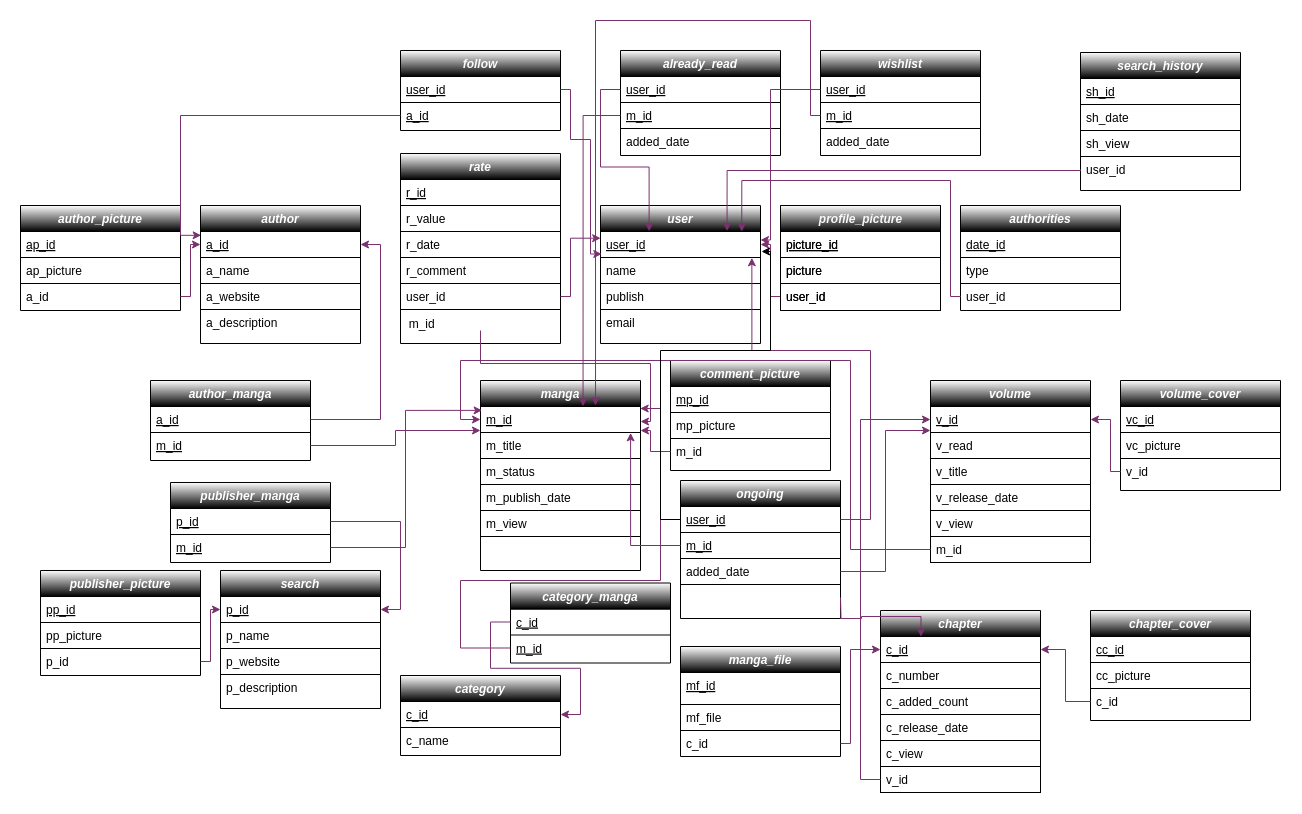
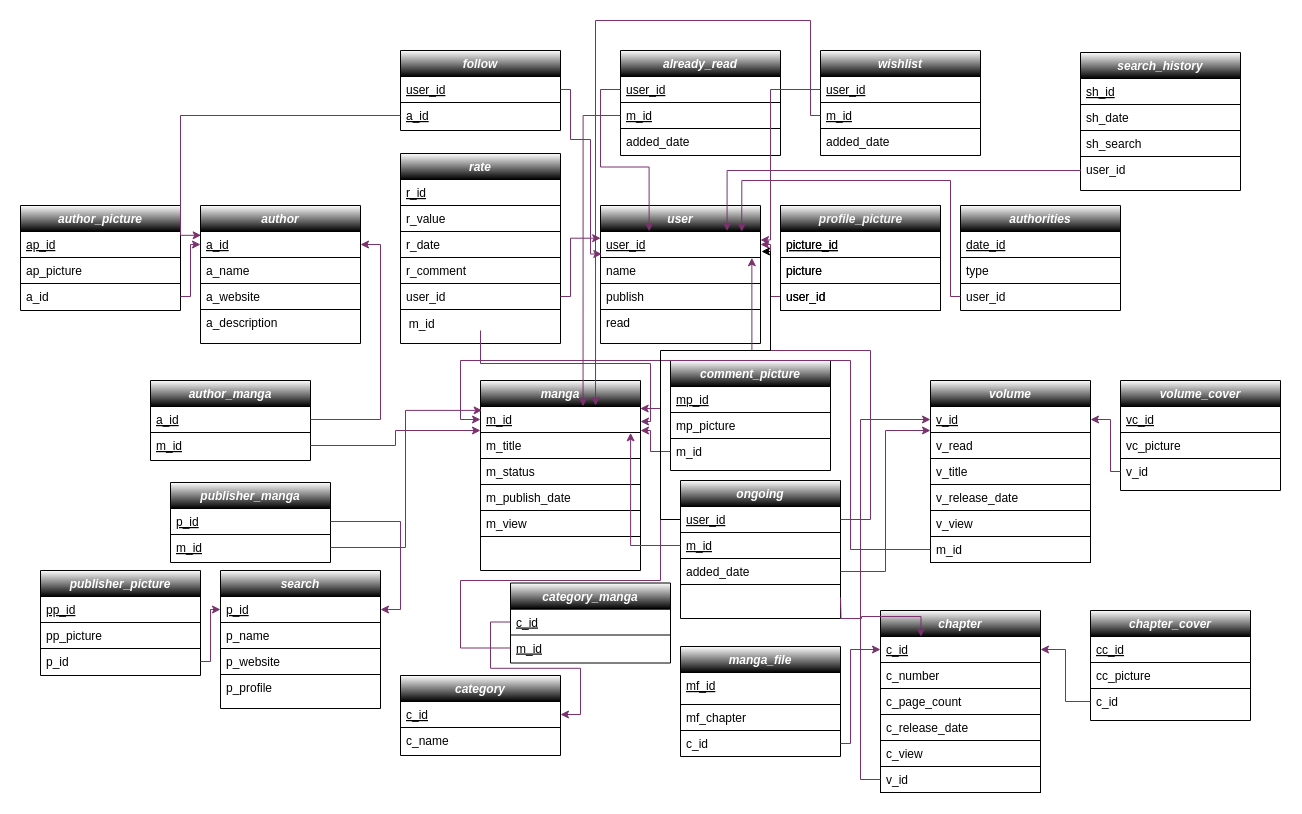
(1108, 144) -> (1116, 144)
(620, 323) -> (619, 323)
(267, 688) -> (253, 688)
(930, 702) -> (926, 702)
(706, 718) -> (720, 718)
